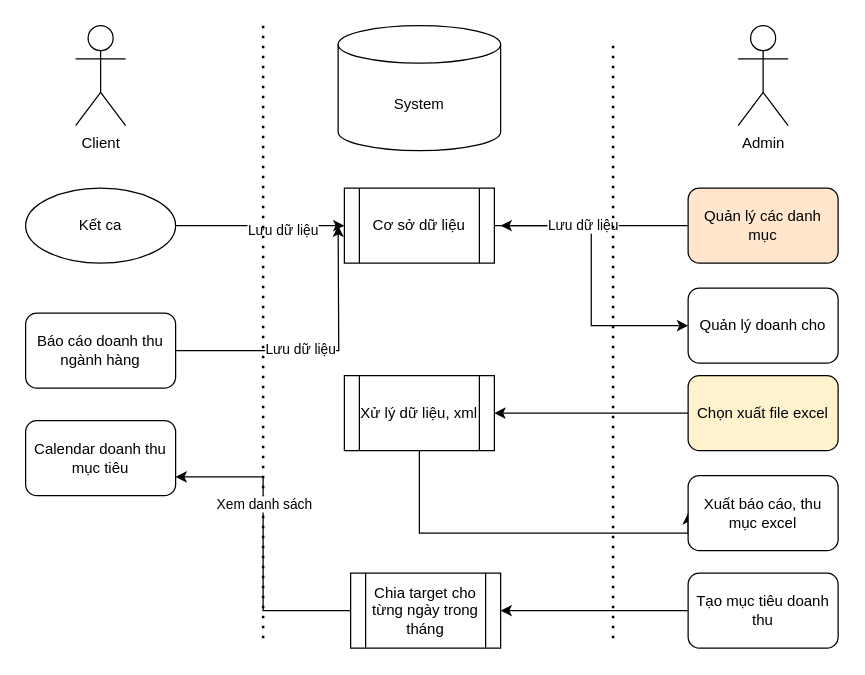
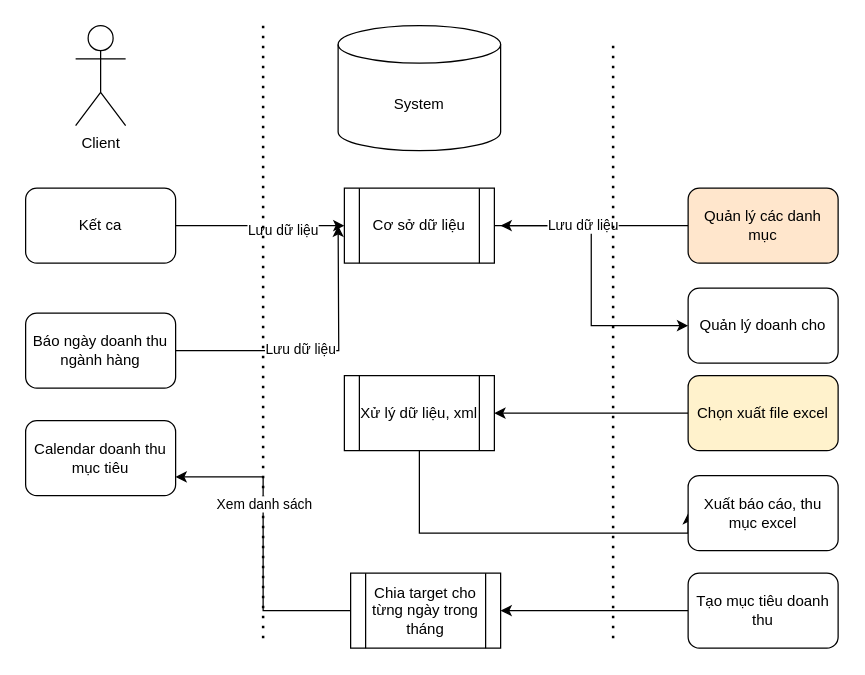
(763, 76) -> none
(101, 226) -> (101, 226)
(101, 351) -> (101, 351)
